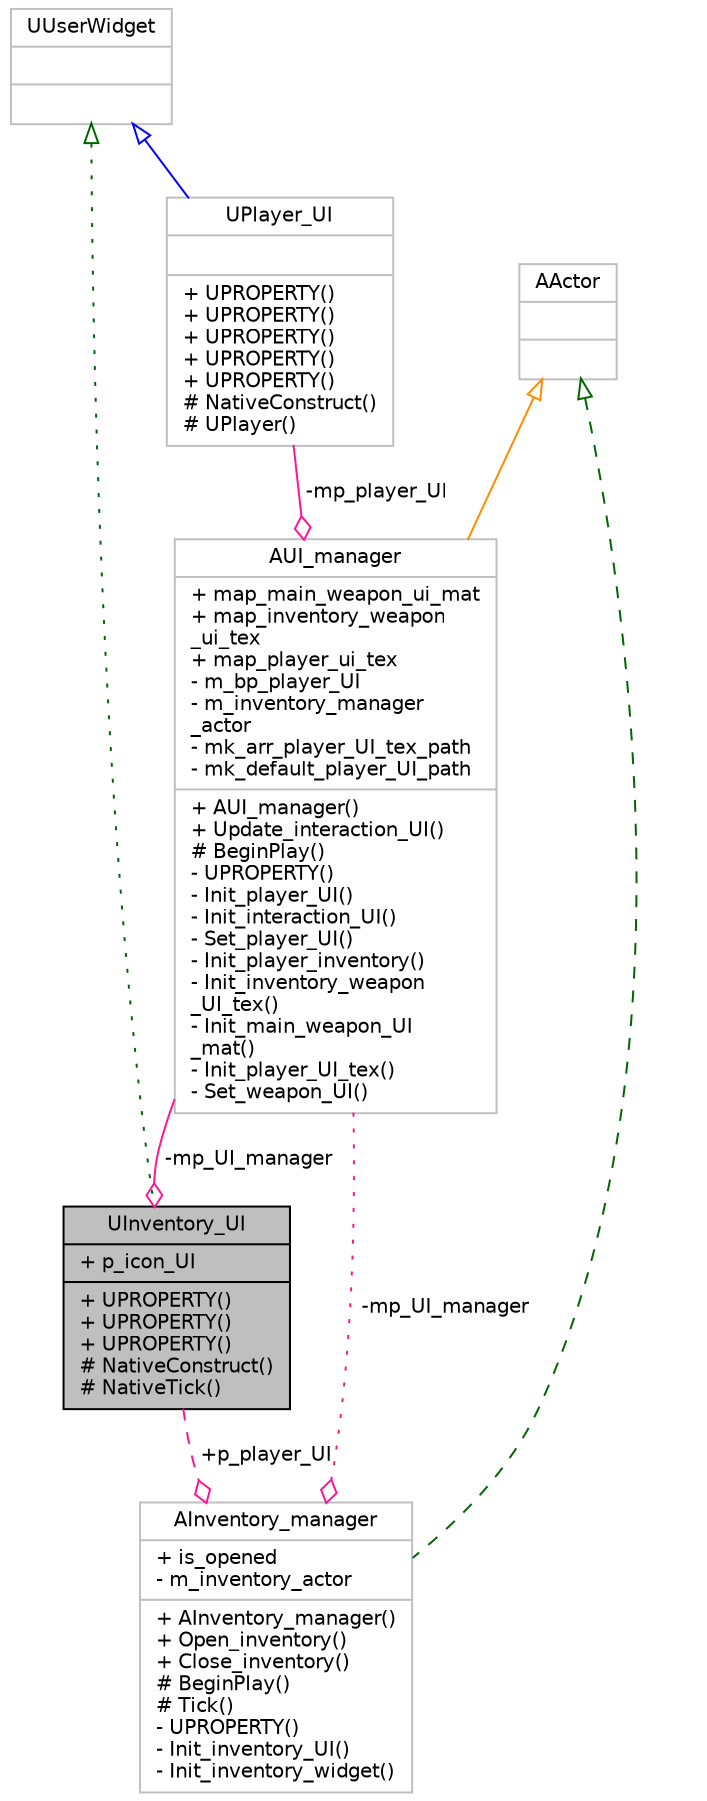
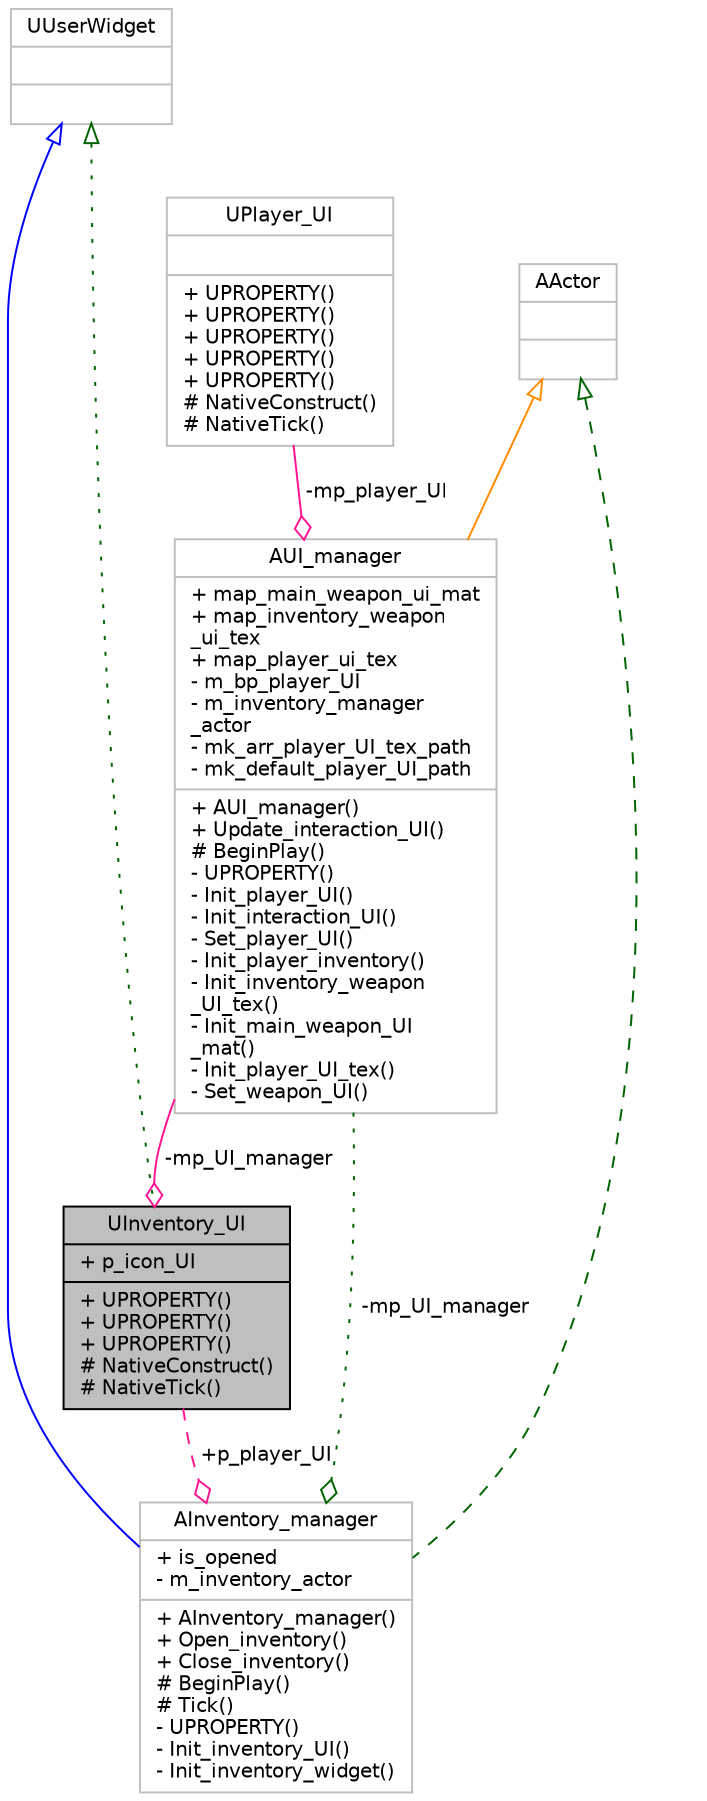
(167, 169) -> (8, 862)
(240, 425) -> (254, 425)
(351, 1297) -> (351, 1297)
